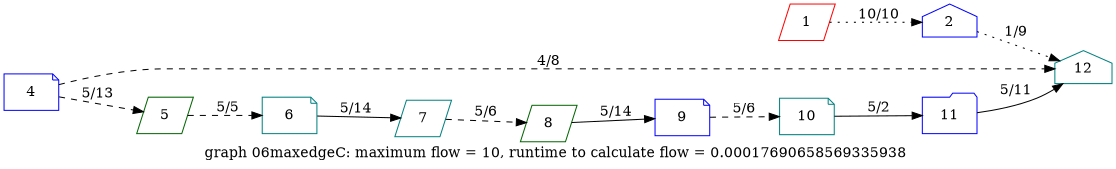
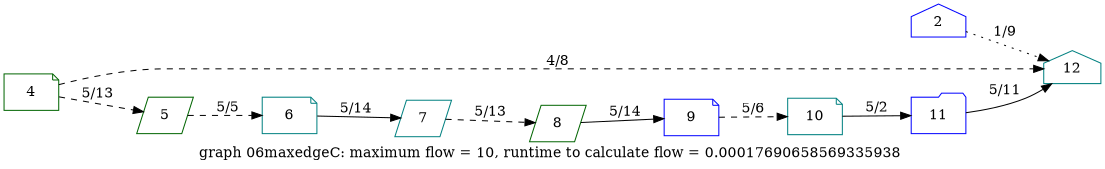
(807, 22) -> none
(31, 92) -> (31, 92)
(486, 112) -> (491, 112)
